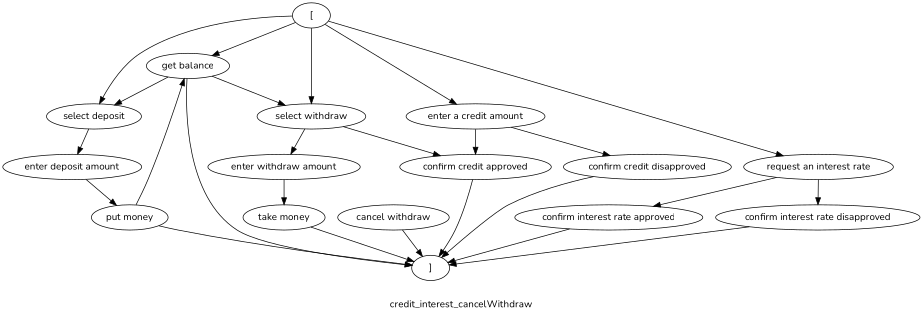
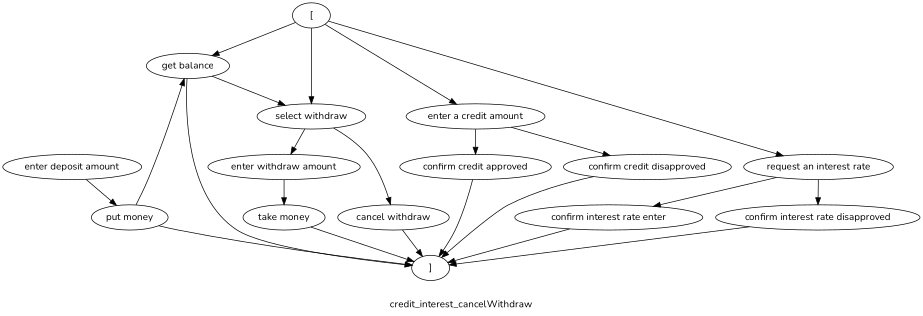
(94, 116) -> none
(388, 140) -> (369, 157)
(609, 217) -> (609, 217)
